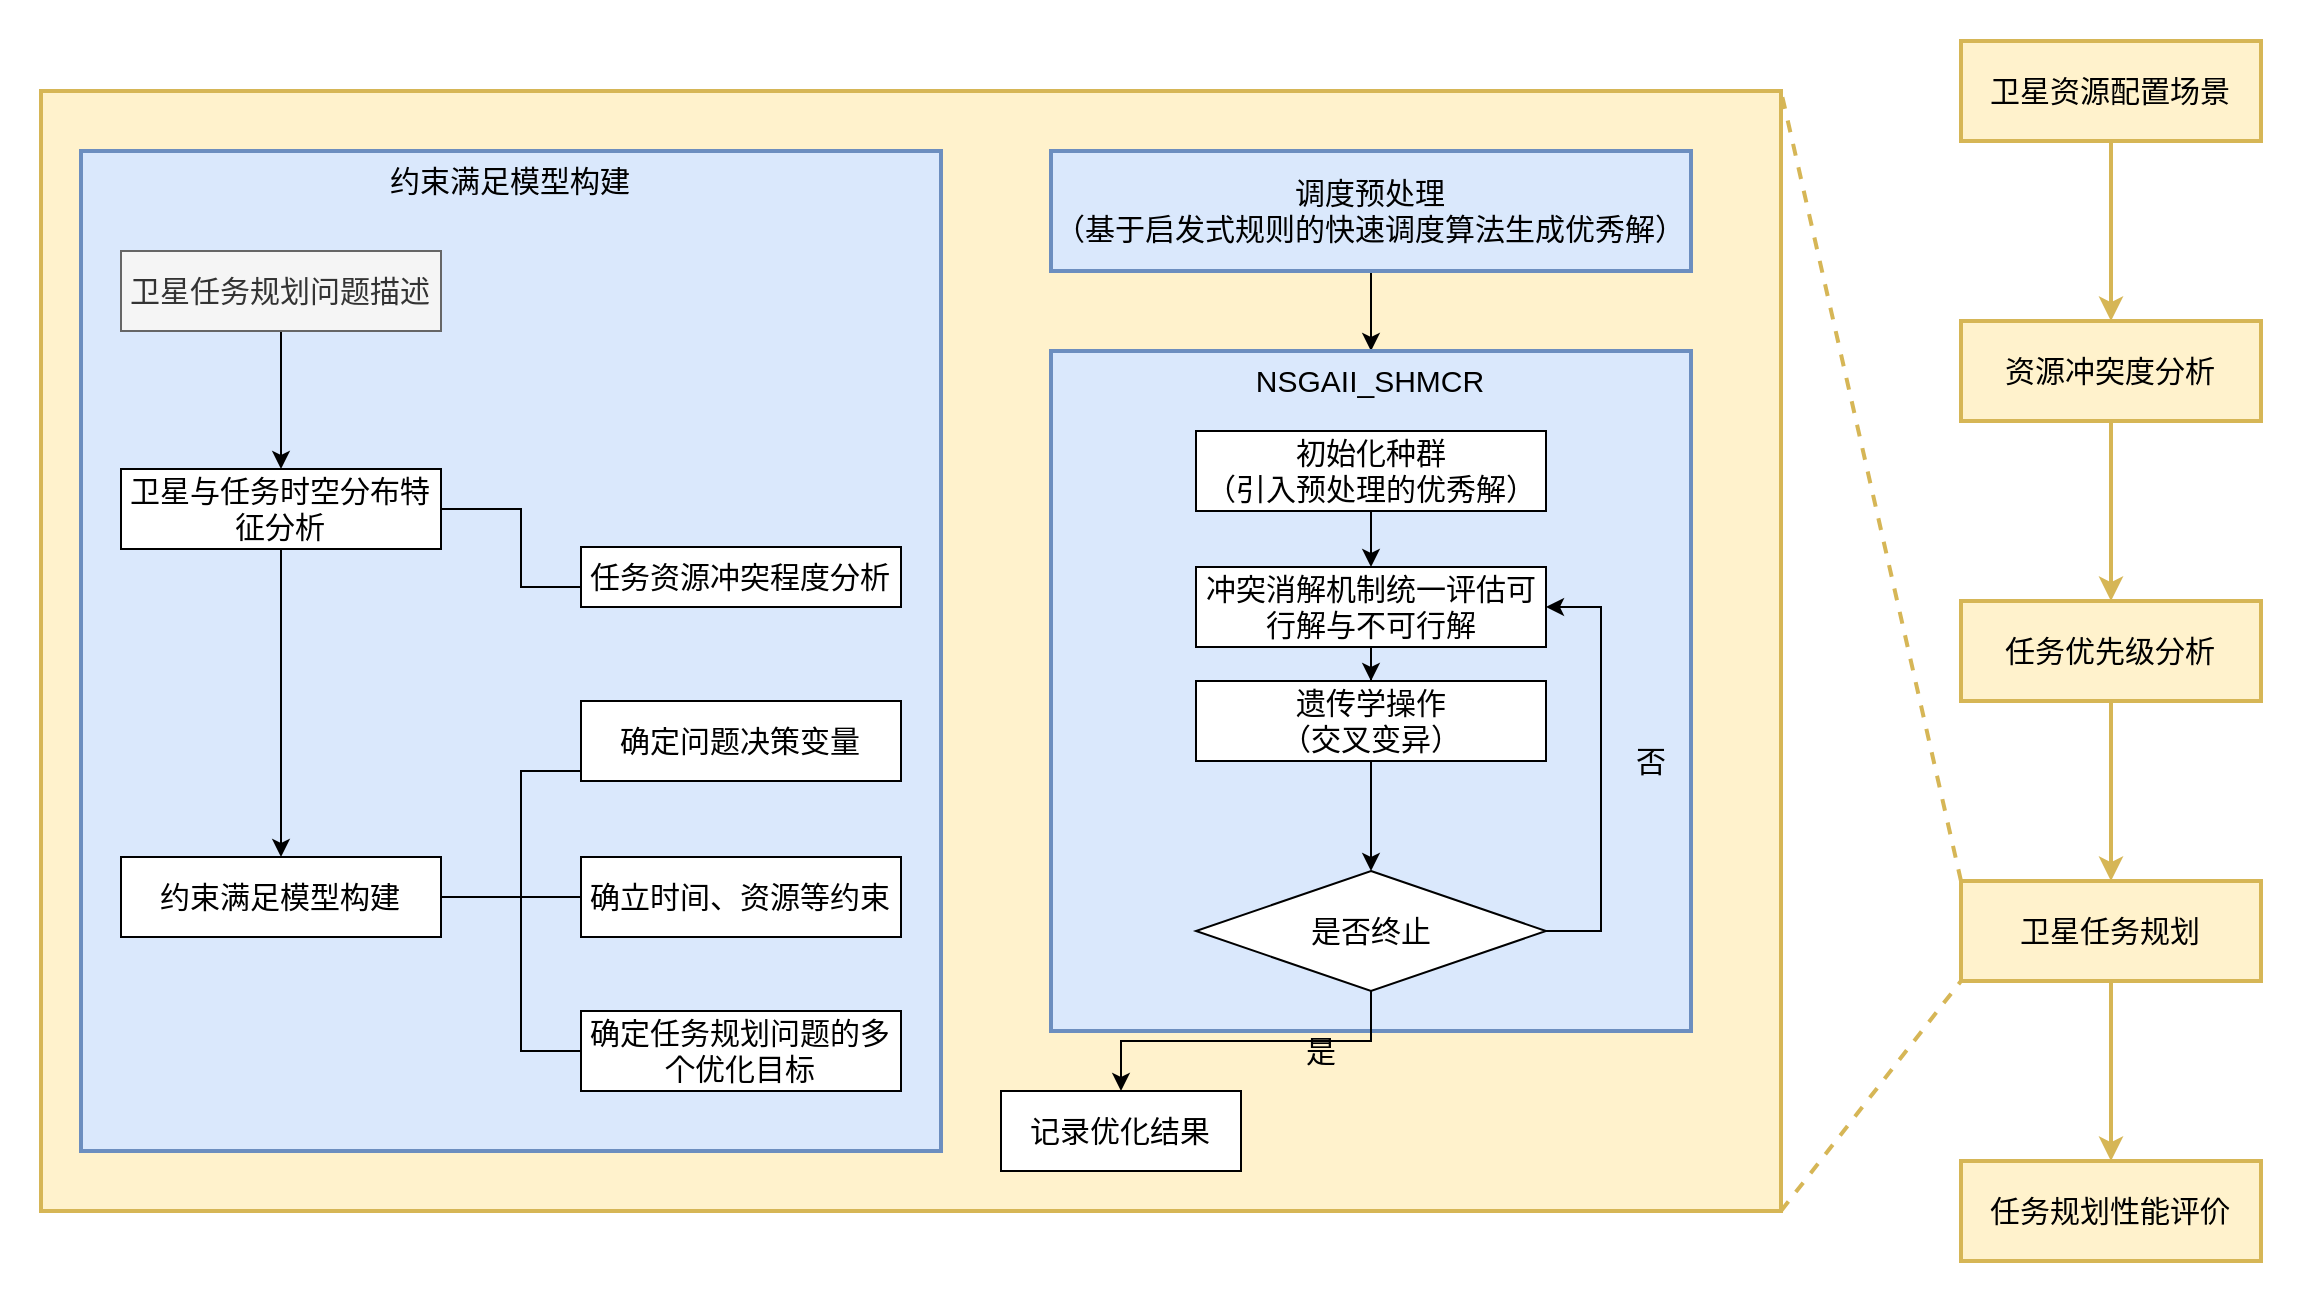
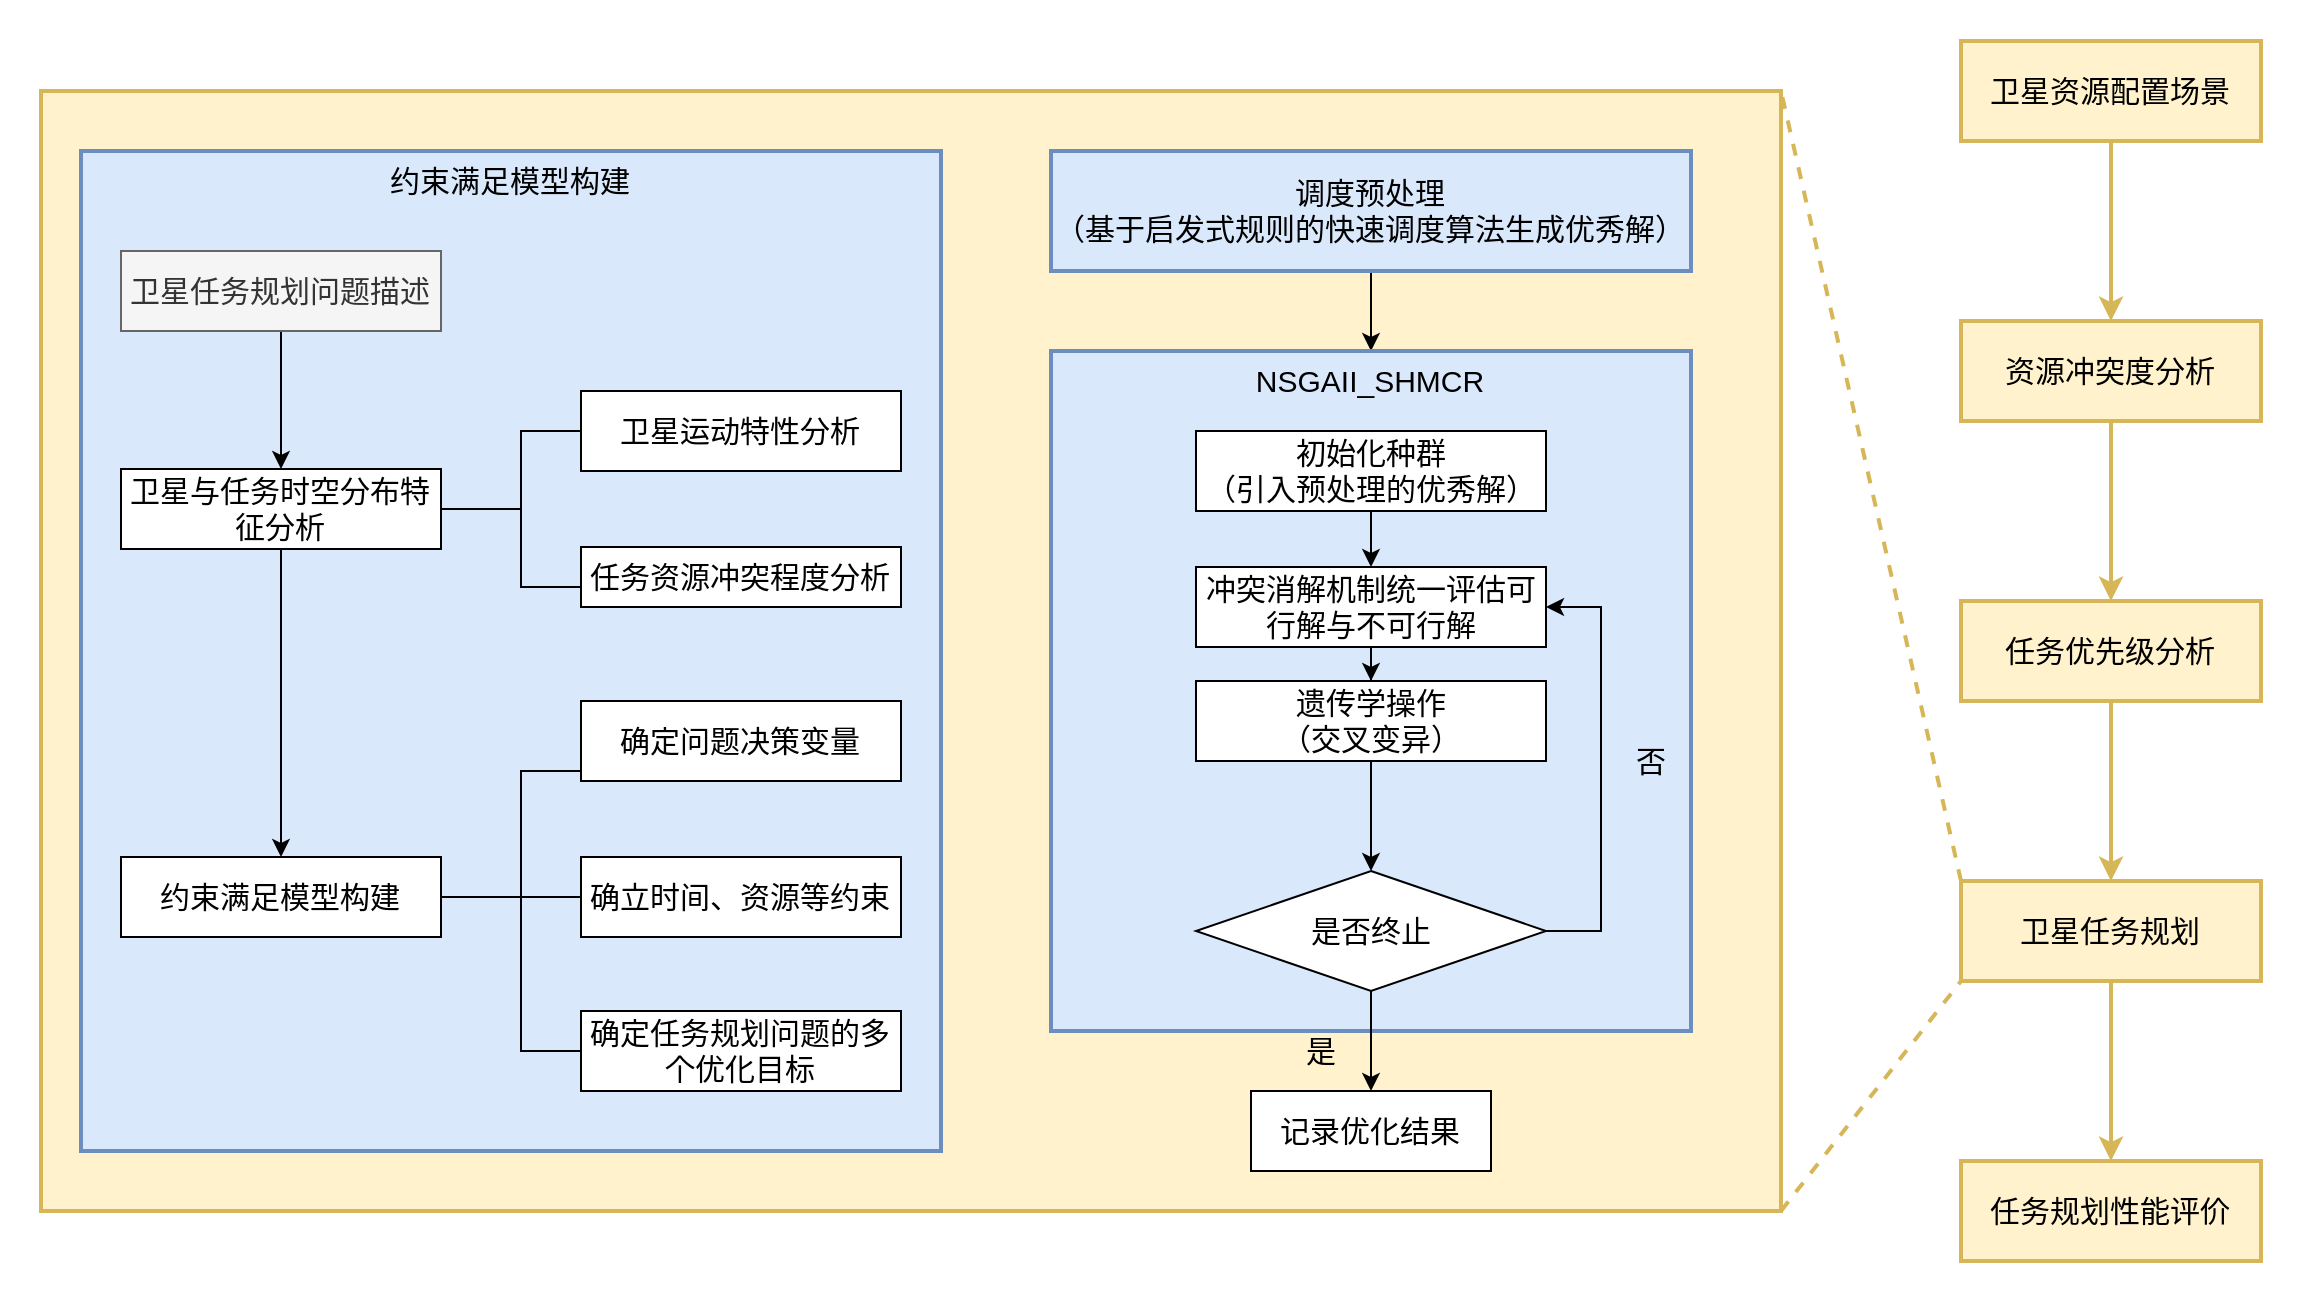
none -> (741, 431)
none -> (521, 439)
(1121, 1131) -> (1371, 1131)
